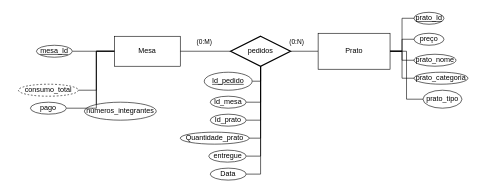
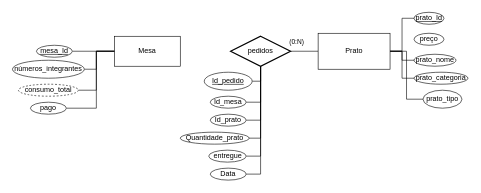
(409, 39) -> none
(206, 51) -> none
(120, 111) -> (48, 69)
